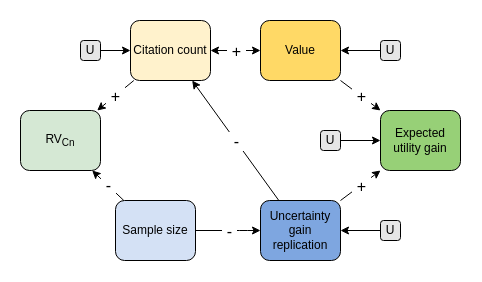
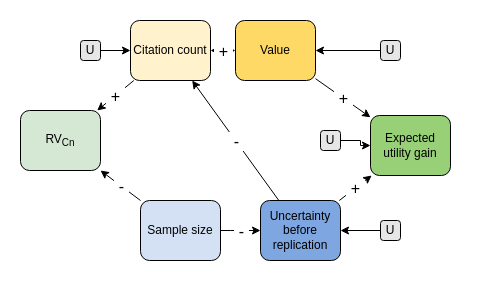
(301, 51) -> (276, 51)
(421, 141) -> (411, 146)
(156, 231) -> (181, 231)
(301, 231) -> (301, 231)
